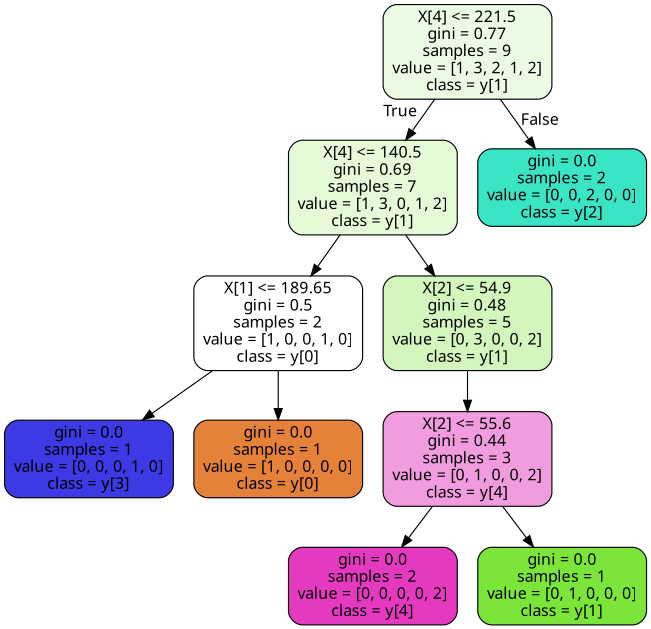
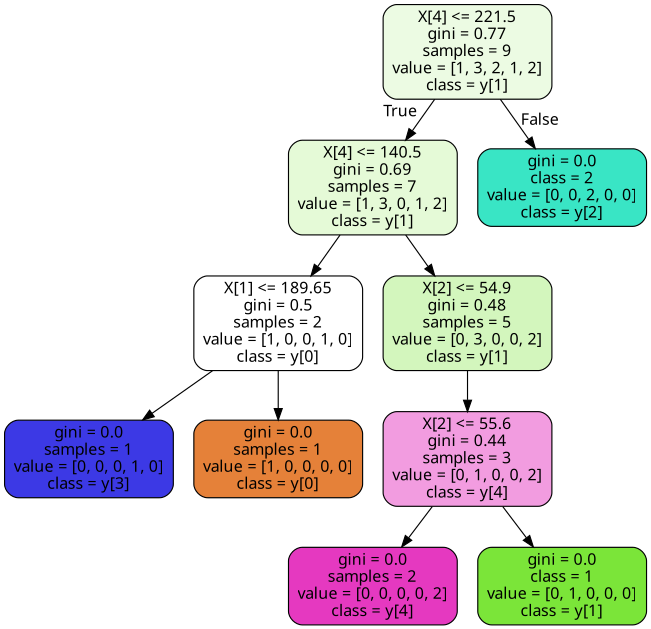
(562, 188) -> (562, 188)
(562, 586) -> (562, 586)
